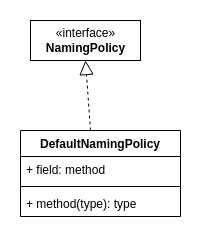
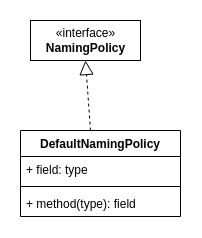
(69, 170) -> (62, 170)
(89, 204) -> (89, 204)
